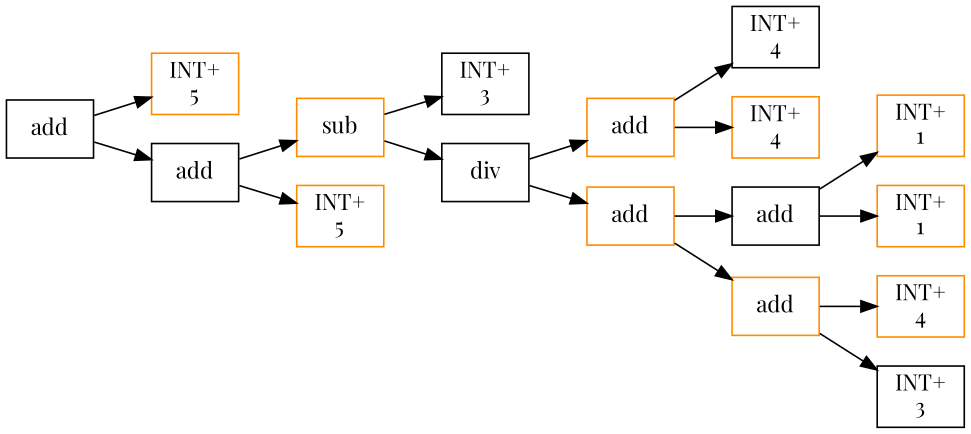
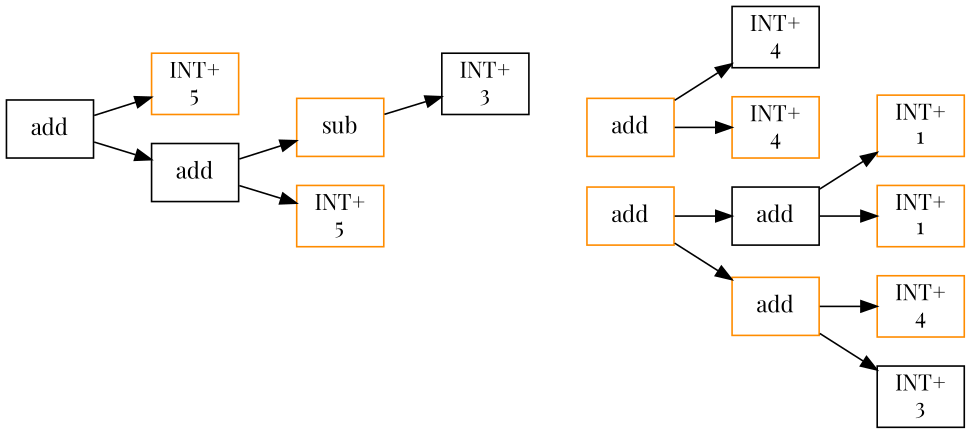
(485, 173) -> none
